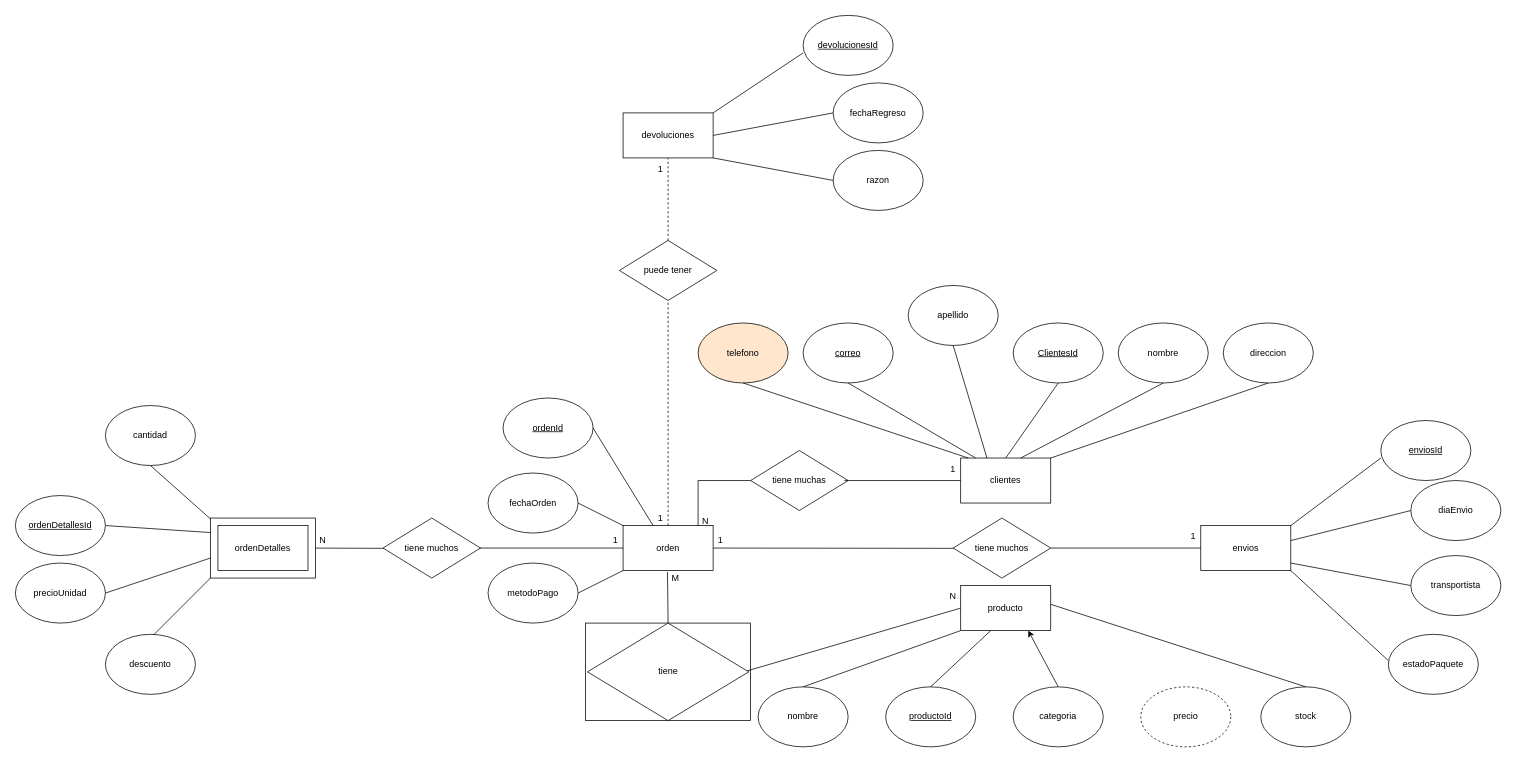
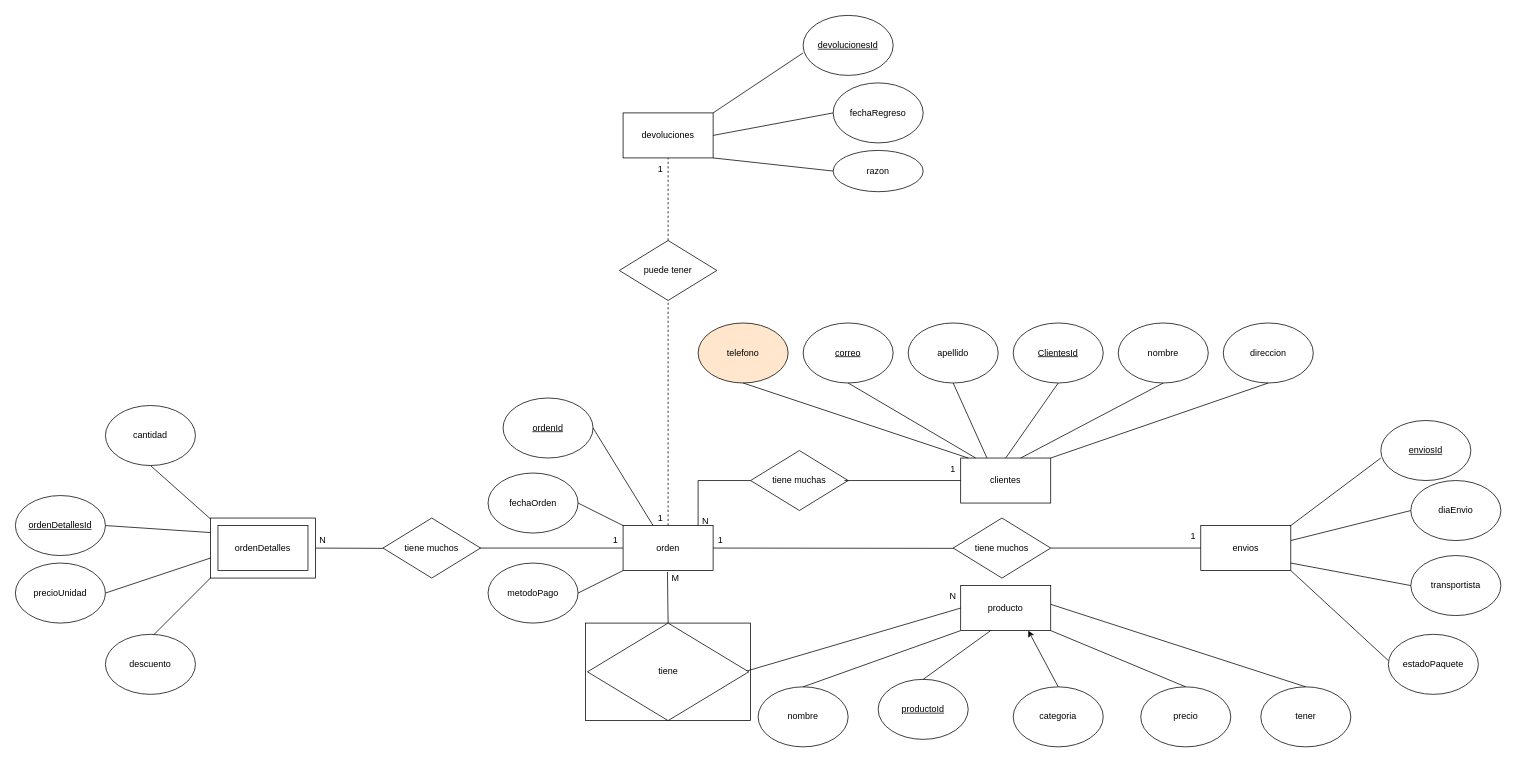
(878, 180) -> (878, 171)
(953, 315) -> (953, 353)
none -> (1118, 659)
(930, 717) -> (923, 709)
(1185, 717) -> (1185, 717)
(1305, 717) -> (1305, 717)
